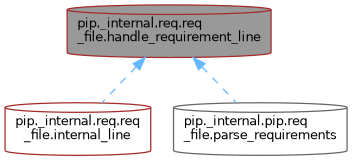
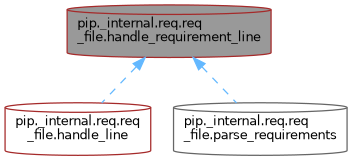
(78, 129) -> (78, 129)
(260, 129) -> (260, 129)
